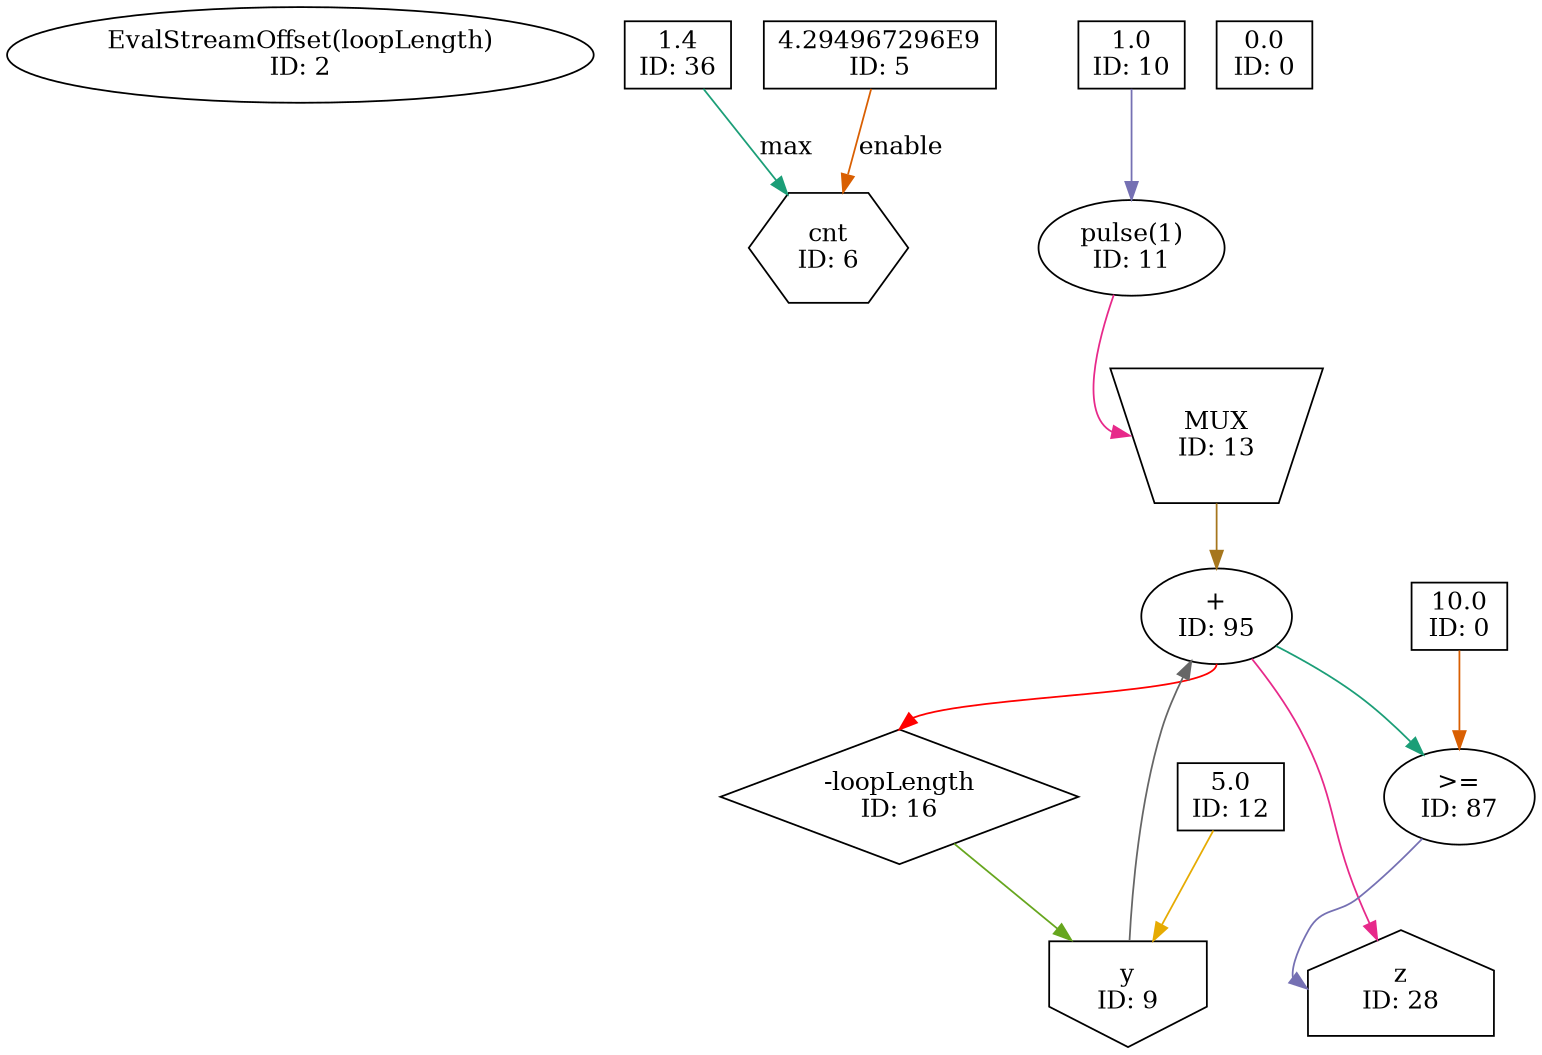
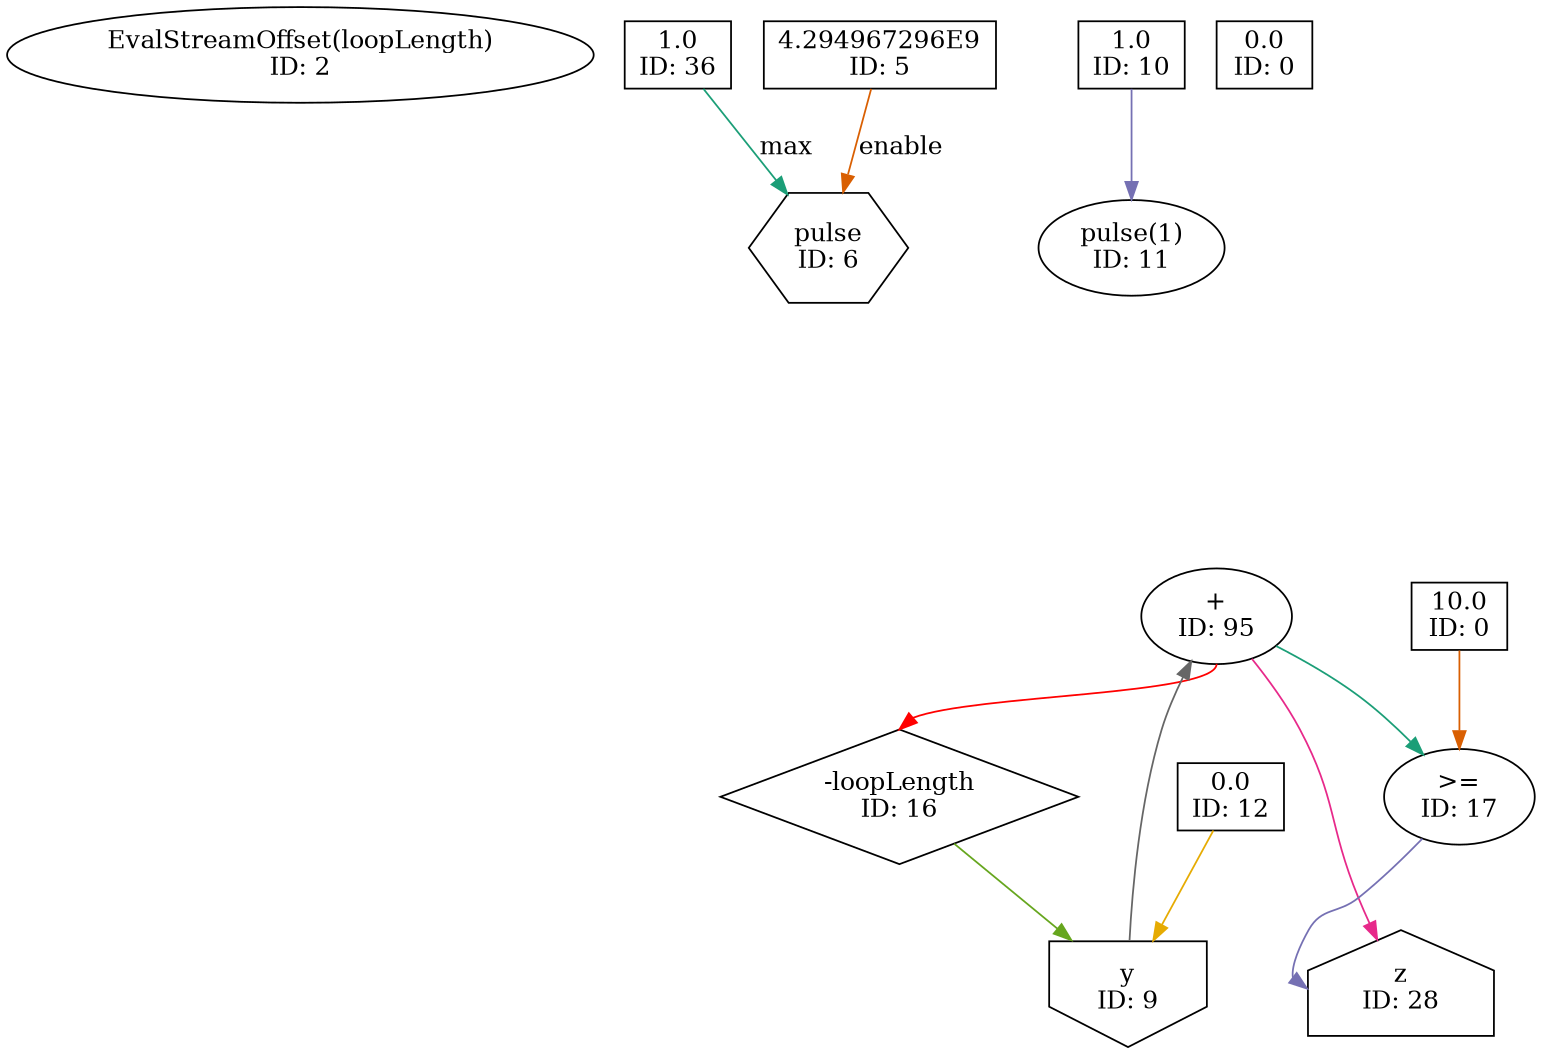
(678, 55) -> (678, 55)
(829, 248) -> (829, 248)
(1217, 436) -> none
(1231, 797) -> (1231, 797)
(1459, 797) -> (1459, 797)
